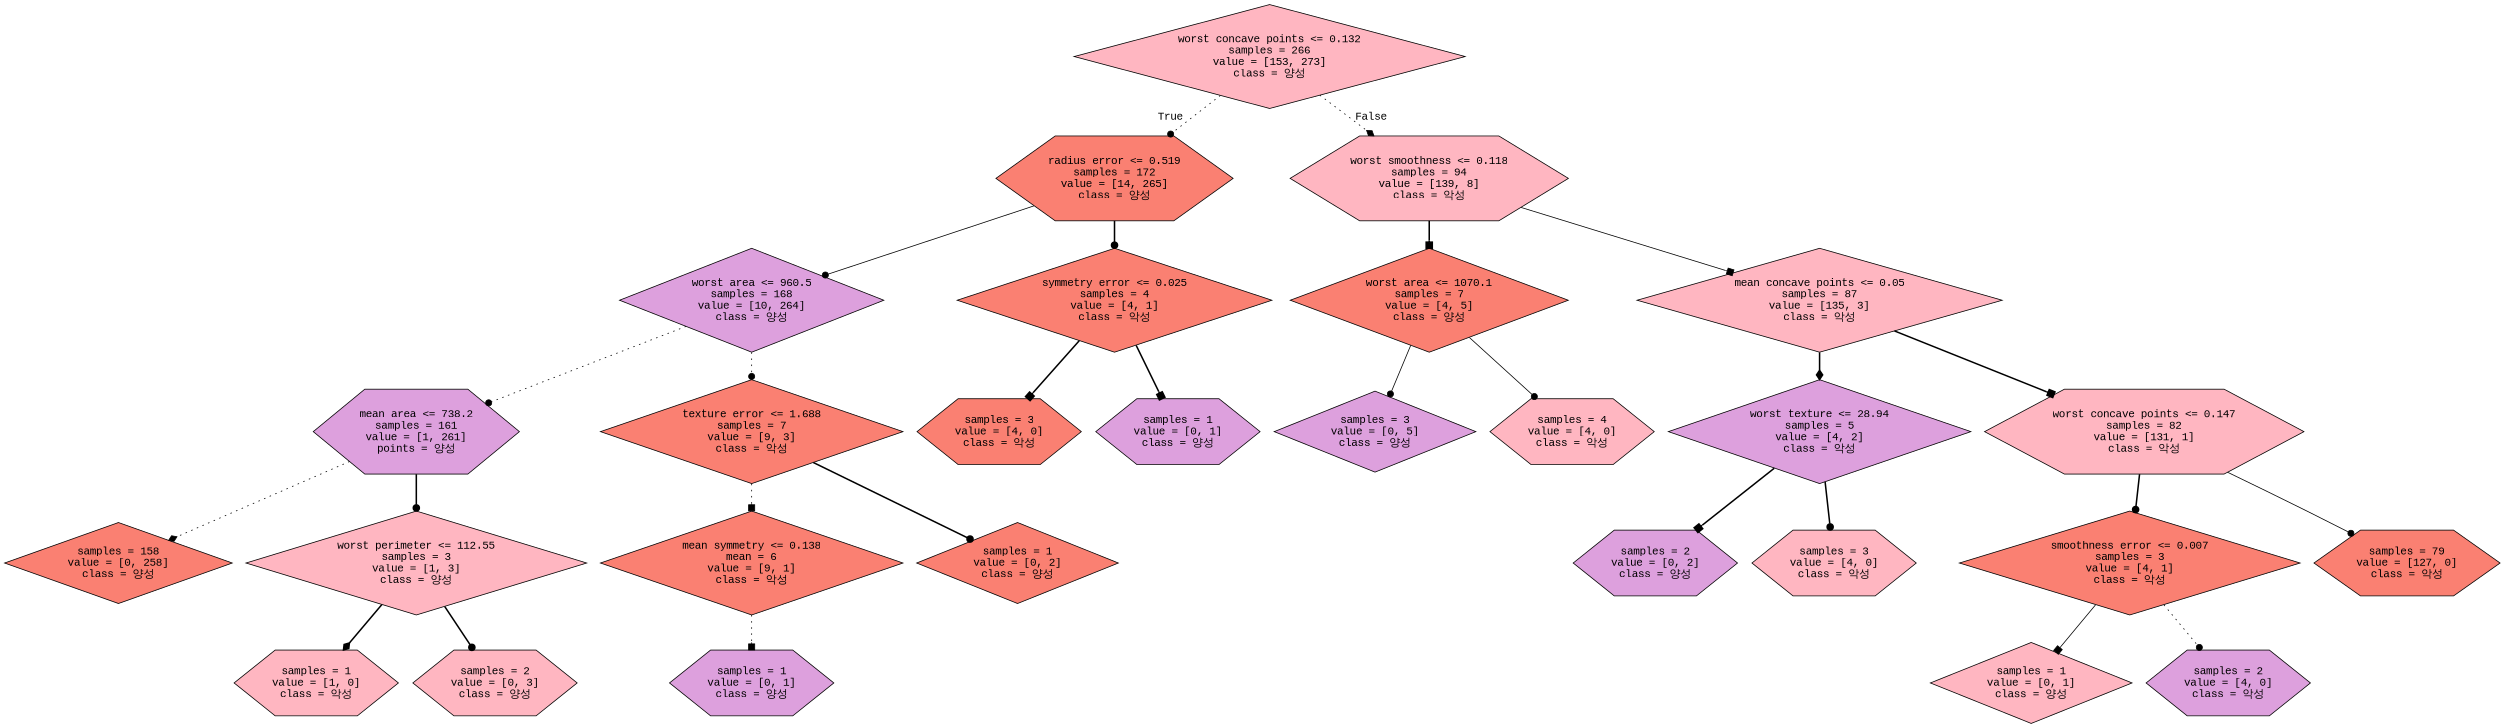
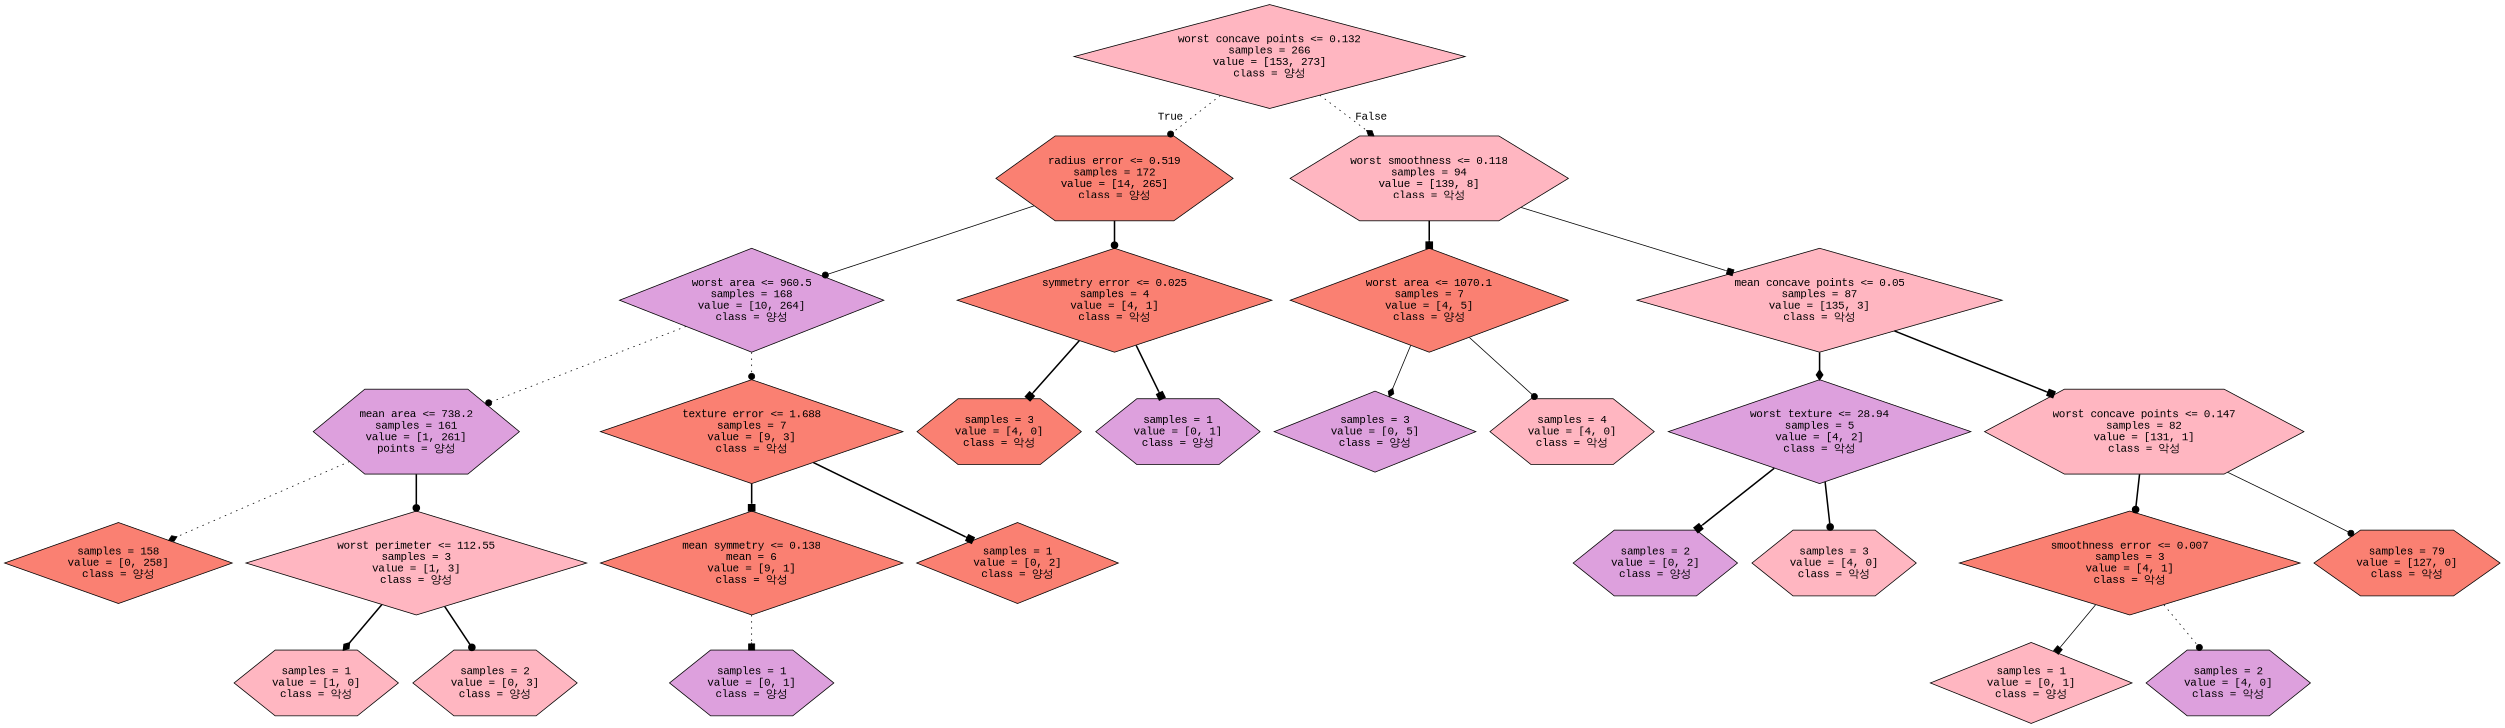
(1401, 368) -> (1402, 367)
(752, 493) -> (752, 493)
(890, 500) -> (890, 500)
